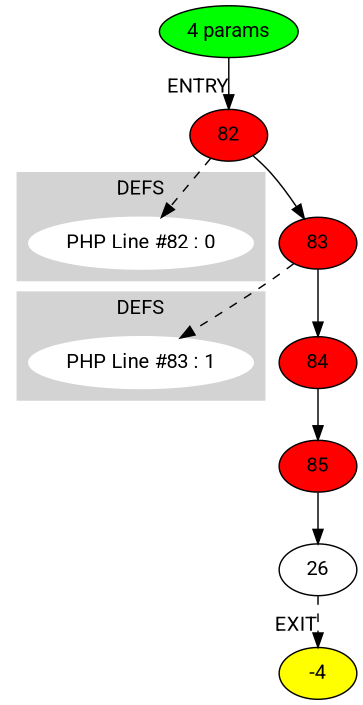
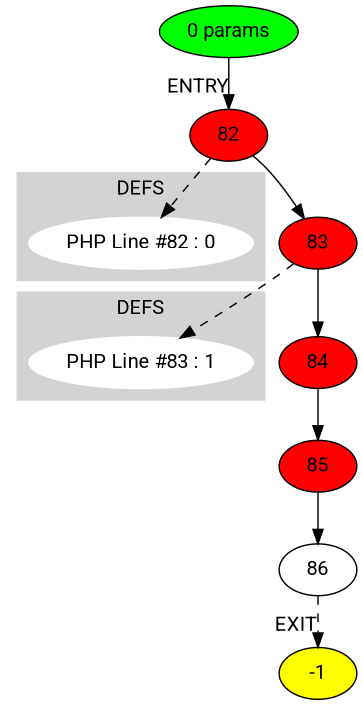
(229, 32) -> (229, 32)
(318, 570) -> (318, 570)
(318, 673) -> (318, 673)
